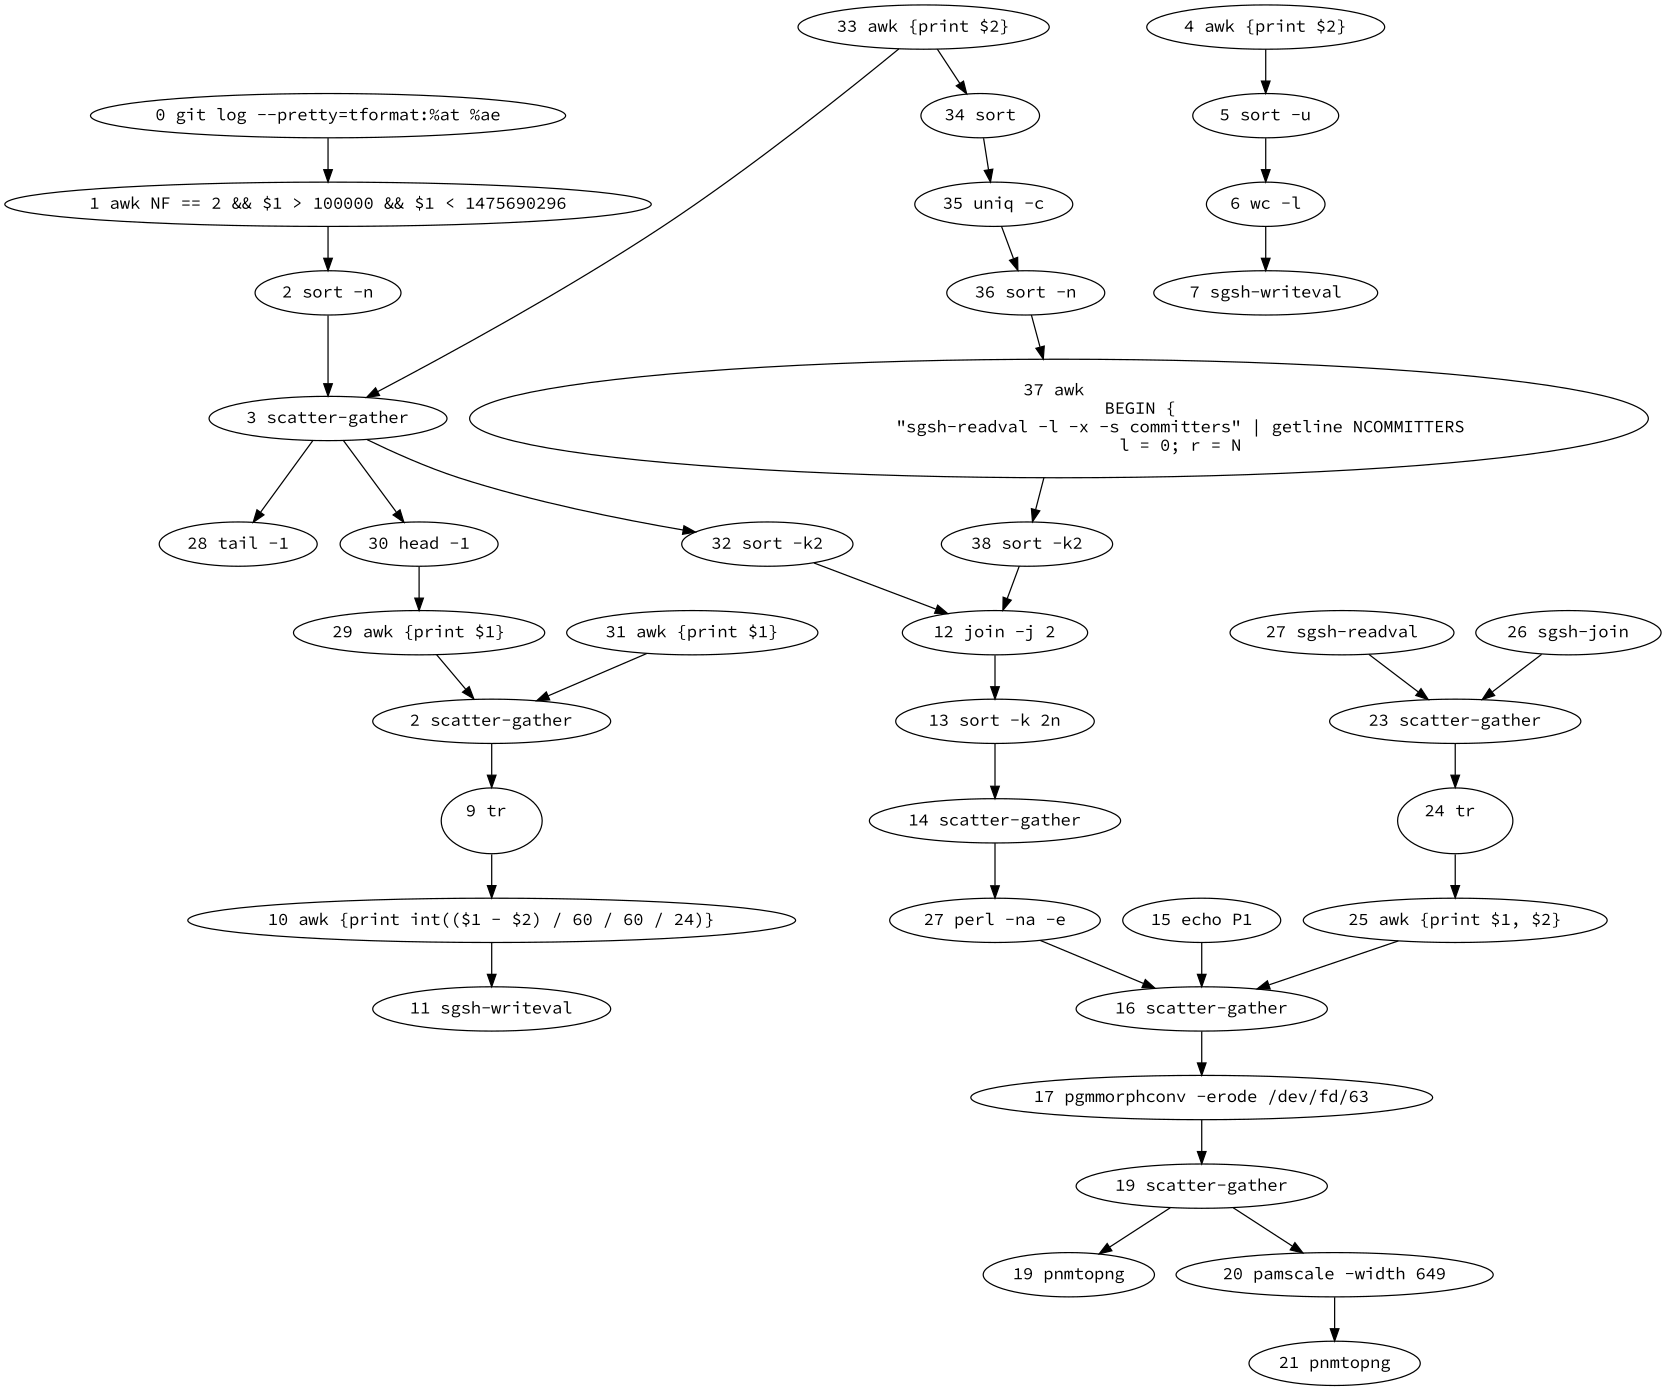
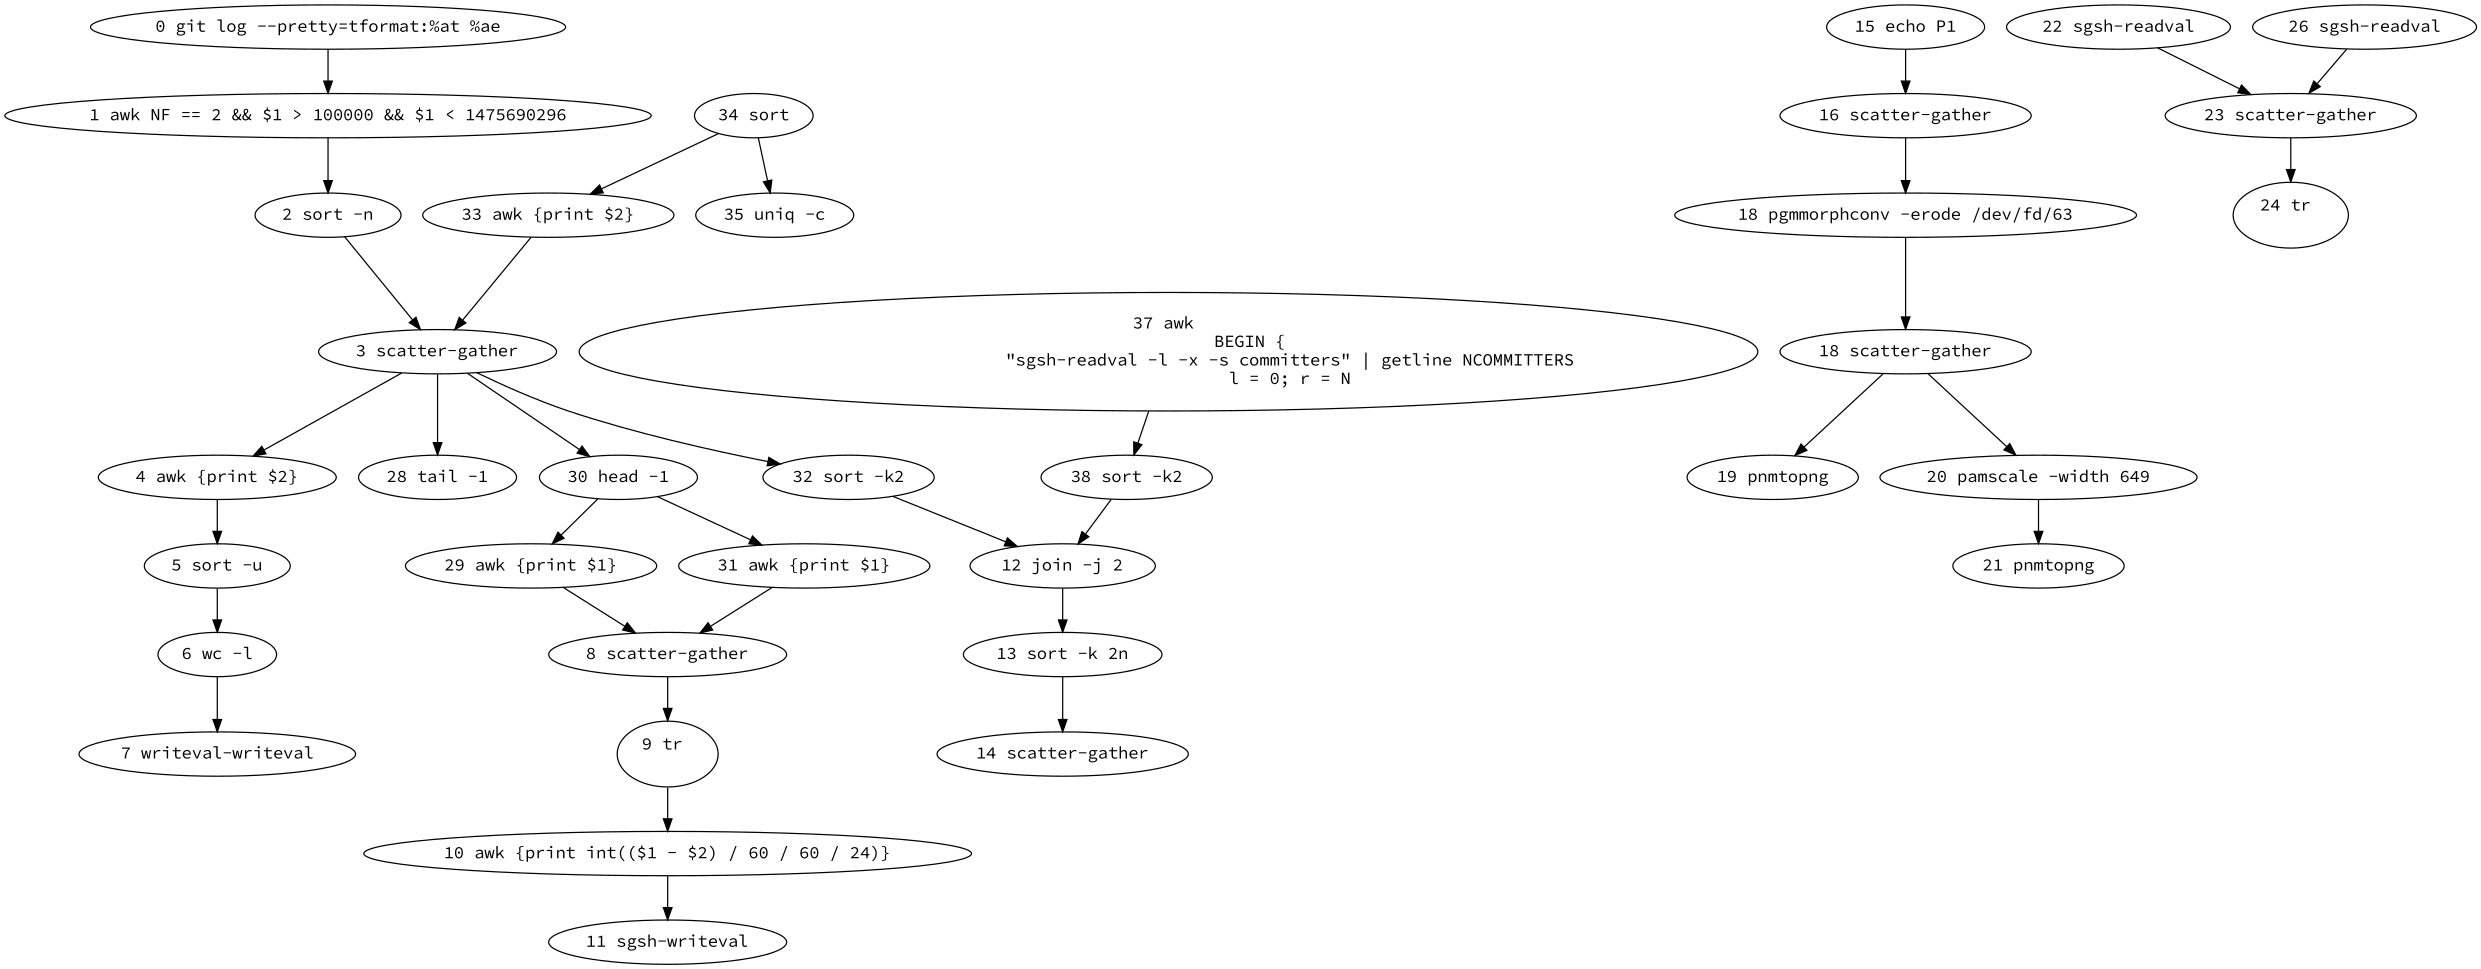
(949, 66) -> (660, 161)
(1026, 293) -> none
(1266, 293) -> (217, 754)
none -> (333, 411)
none -> (704, 518)
(1342, 633) -> (2119, 27)
(1568, 633) -> (2365, 27)
(492, 721) -> (668, 655)
(995, 920) -> none
(1455, 920) -> none
(1202, 1098) -> (1906, 215)
(1202, 1186) -> (1906, 352)
